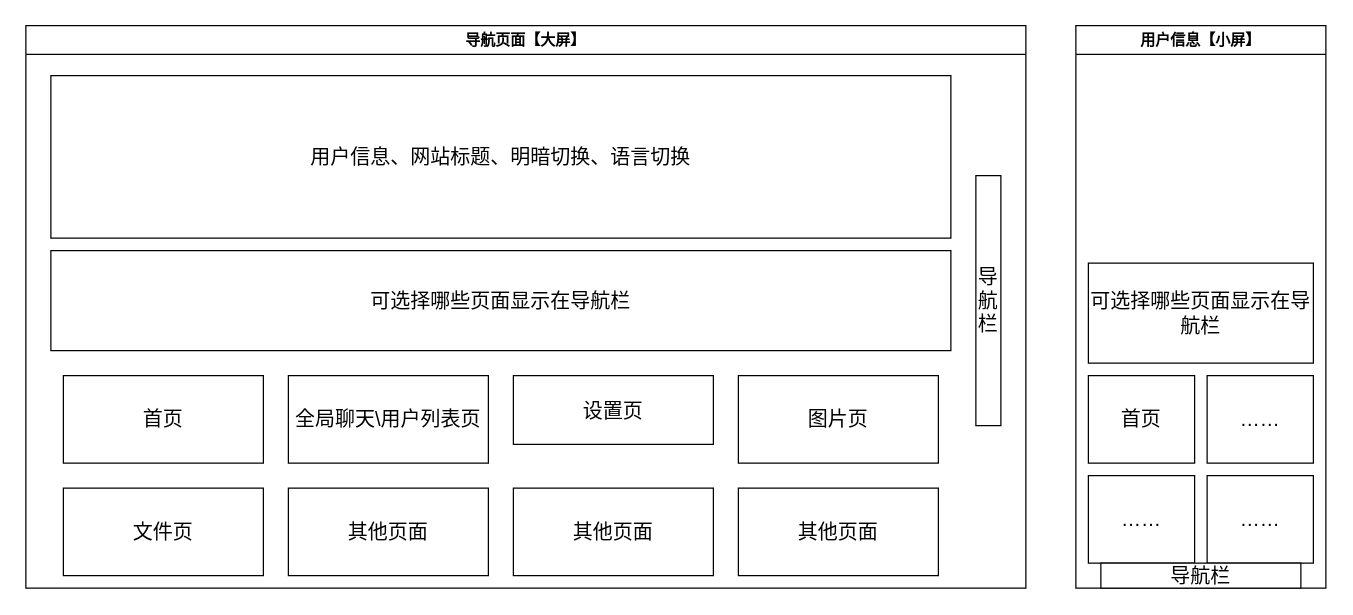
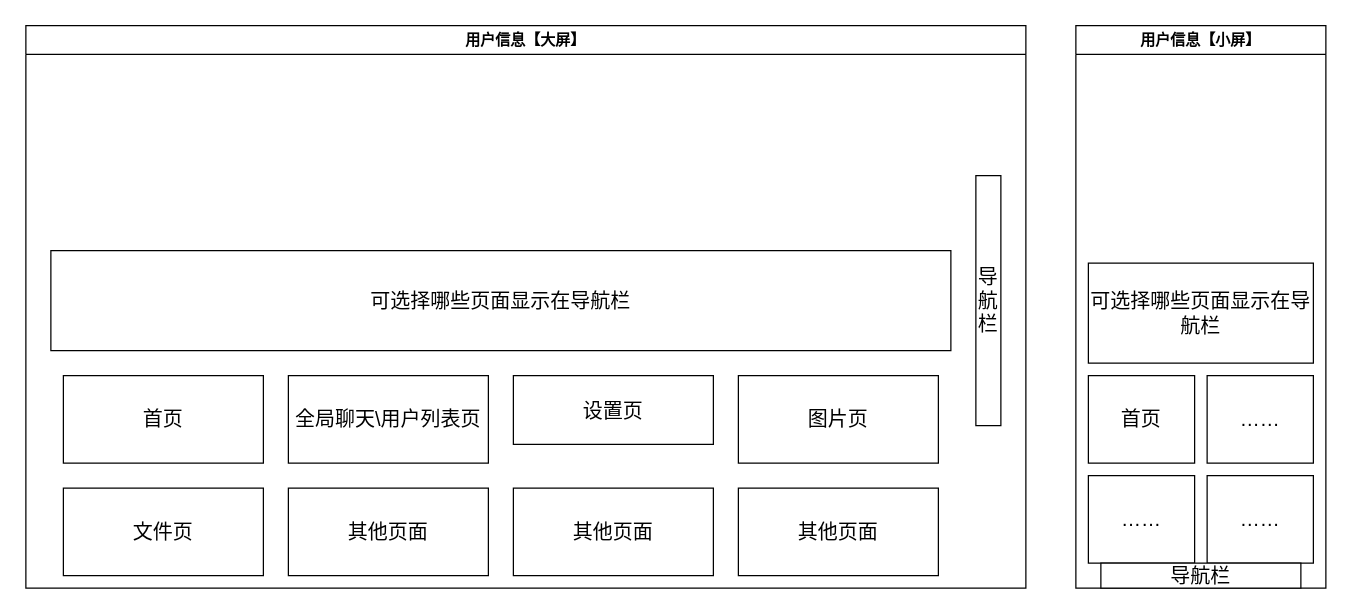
(526, 41) -> (526, 41)
(501, 157) -> none
